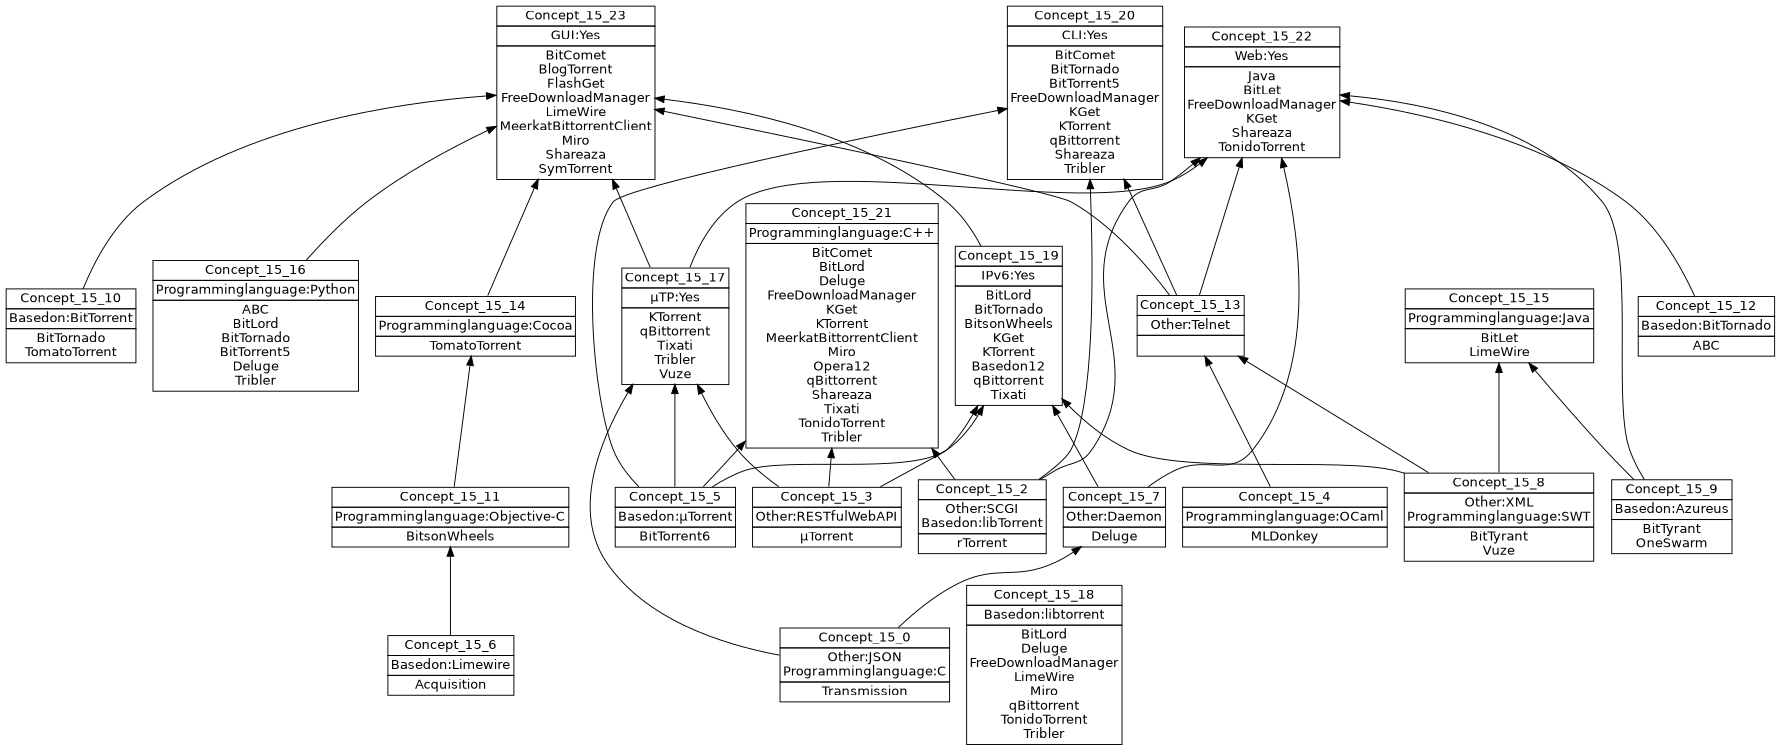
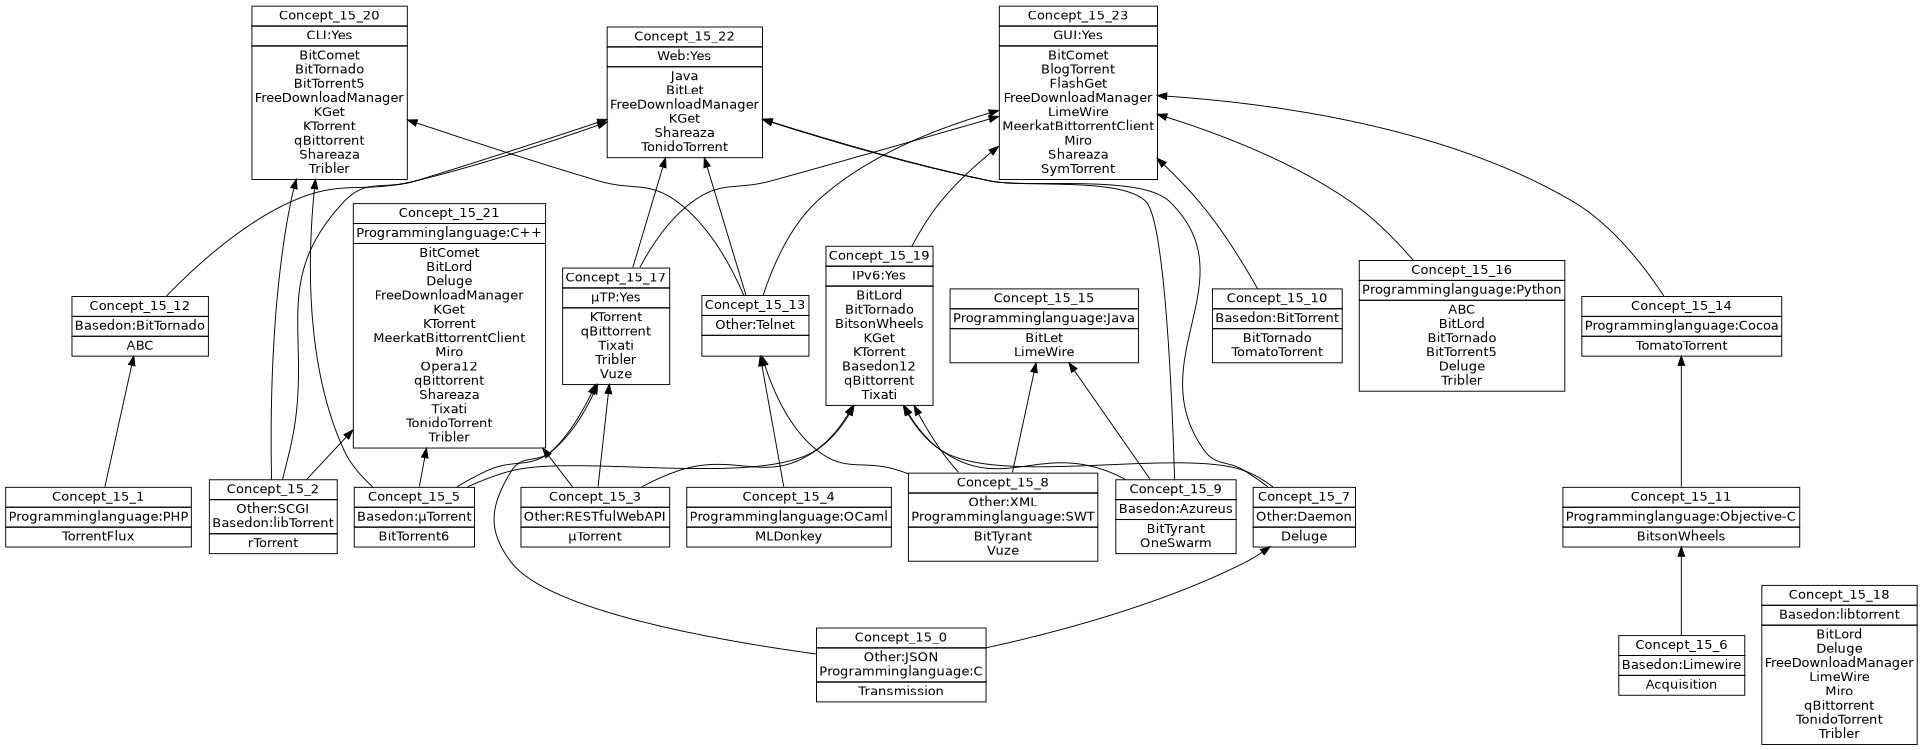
none -> (1008, 468)
none -> (99, 517)
